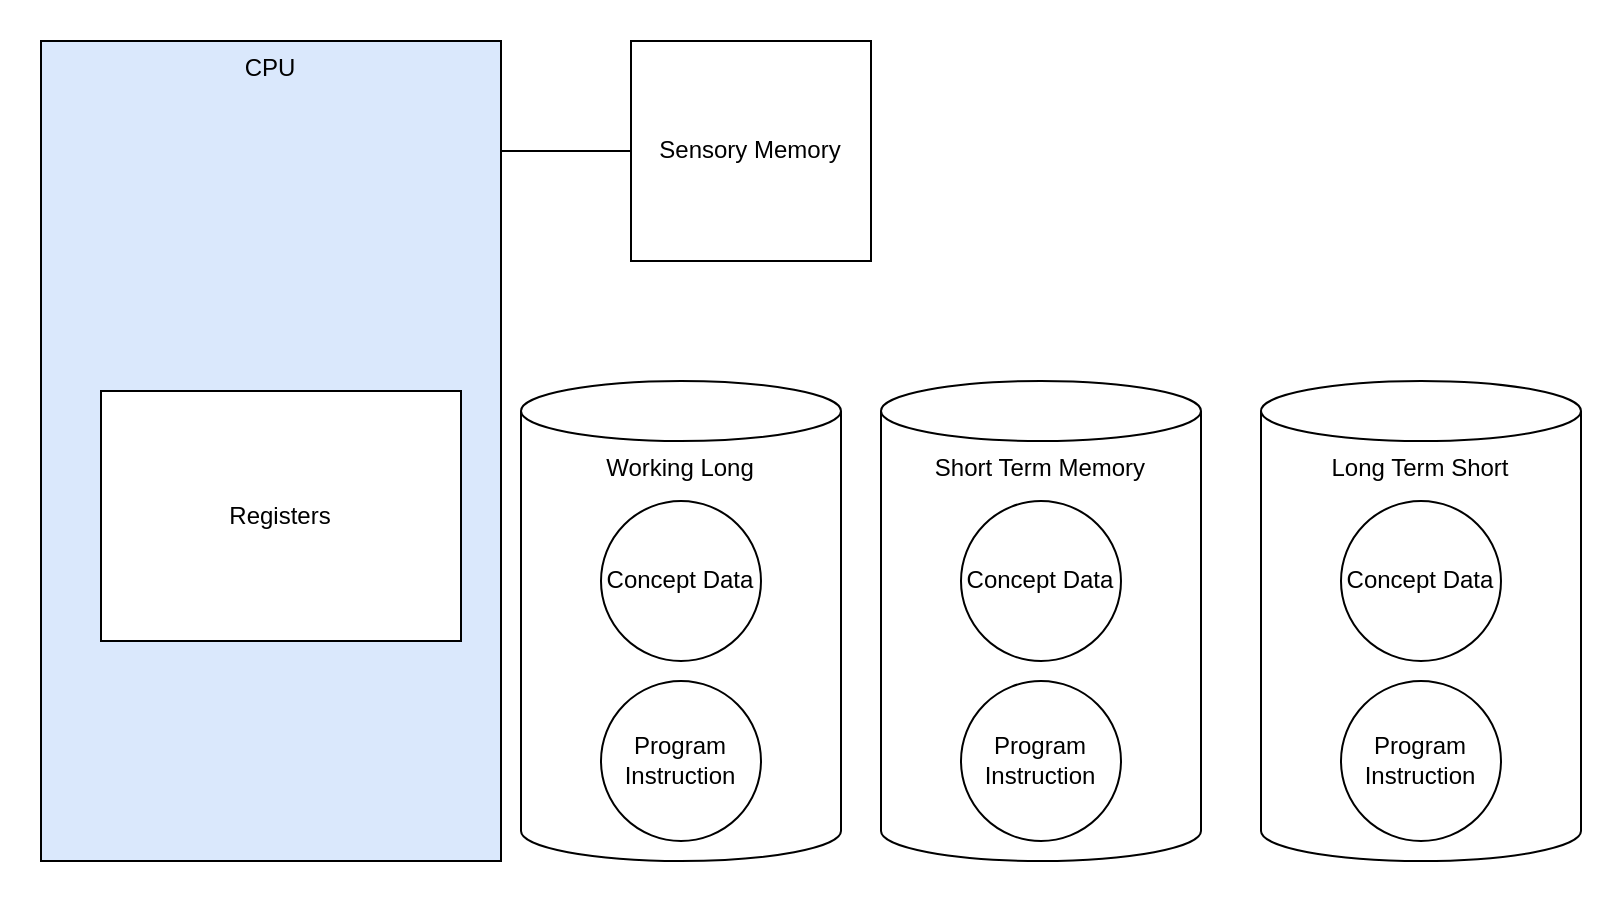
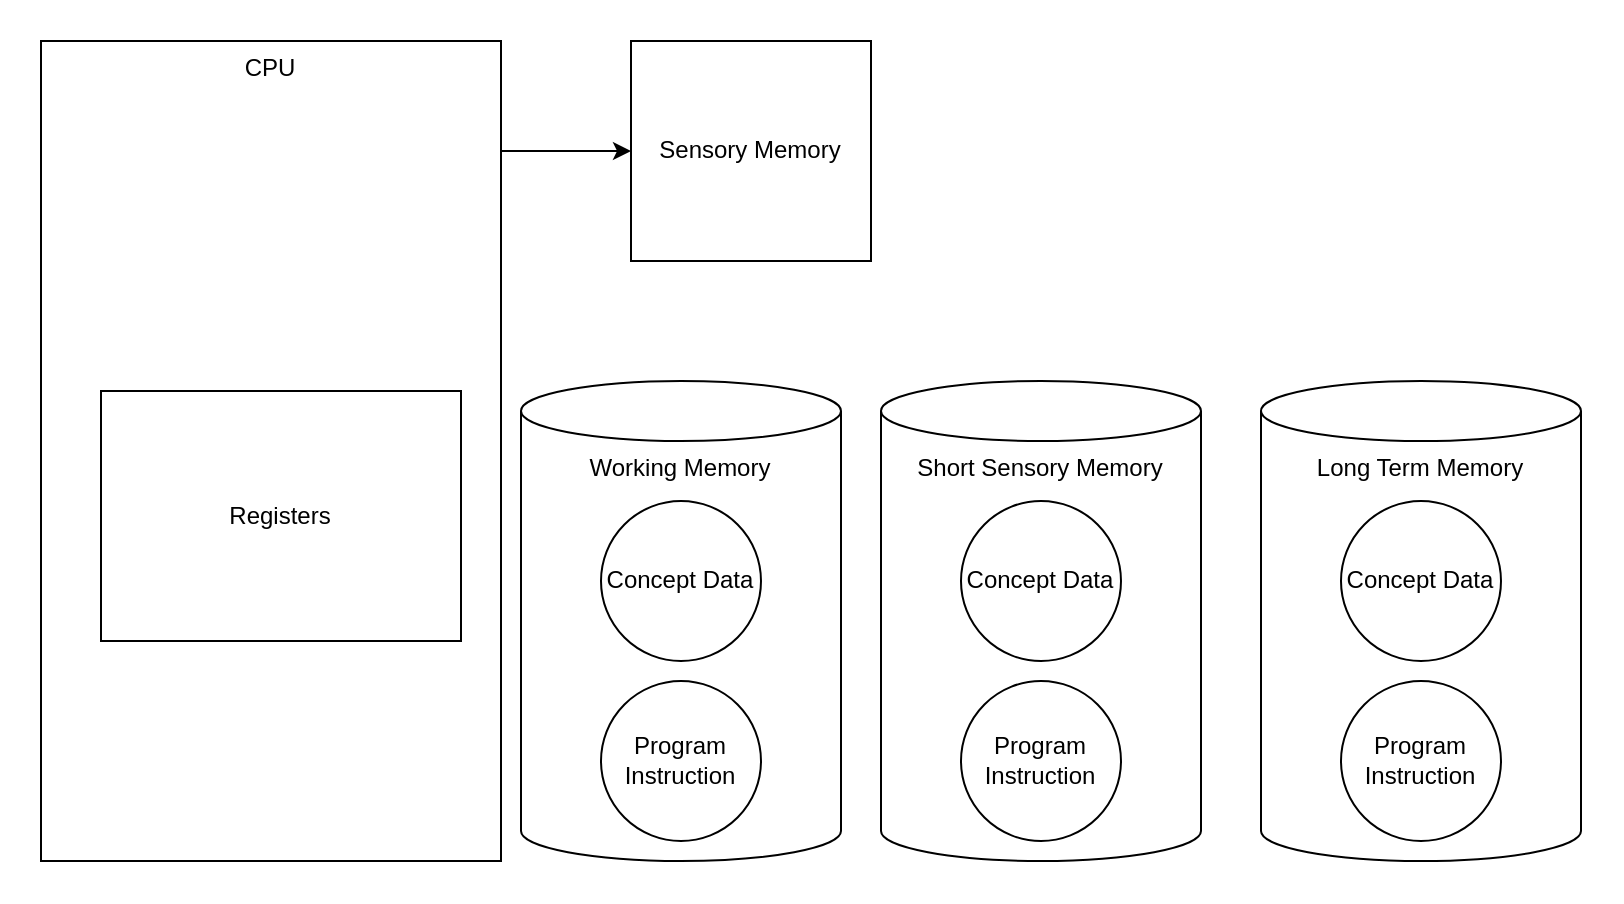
(271, 69) -> (271, 69)
(621, 151) -> (618, 151)
(681, 469) -> (681, 469)
(1041, 469) -> (1041, 469)
(1421, 469) -> (1421, 469)
